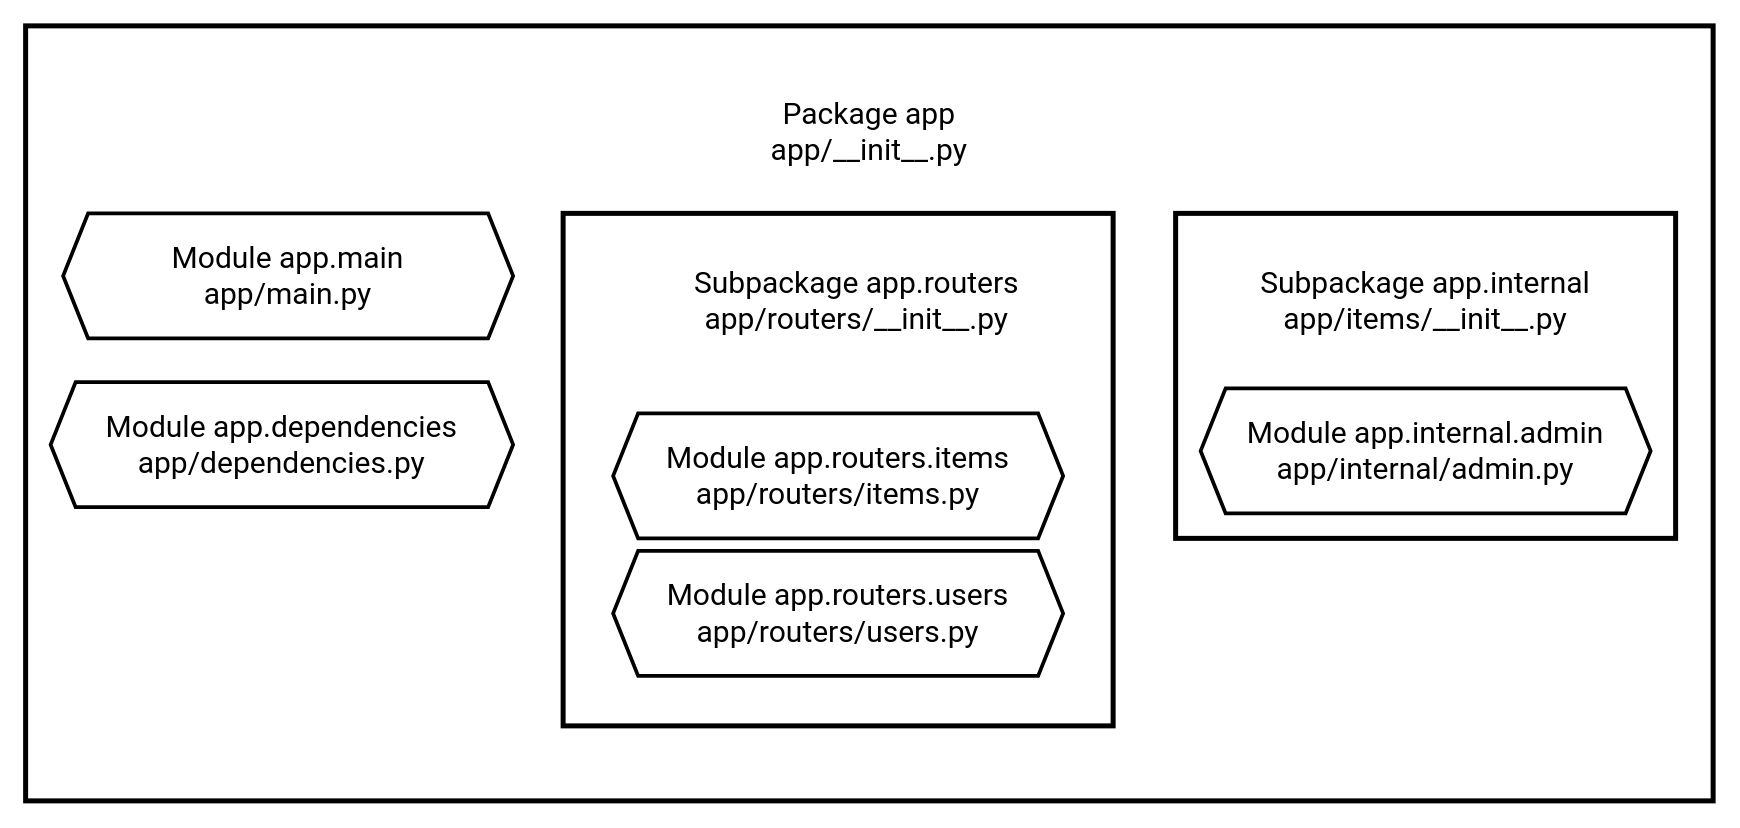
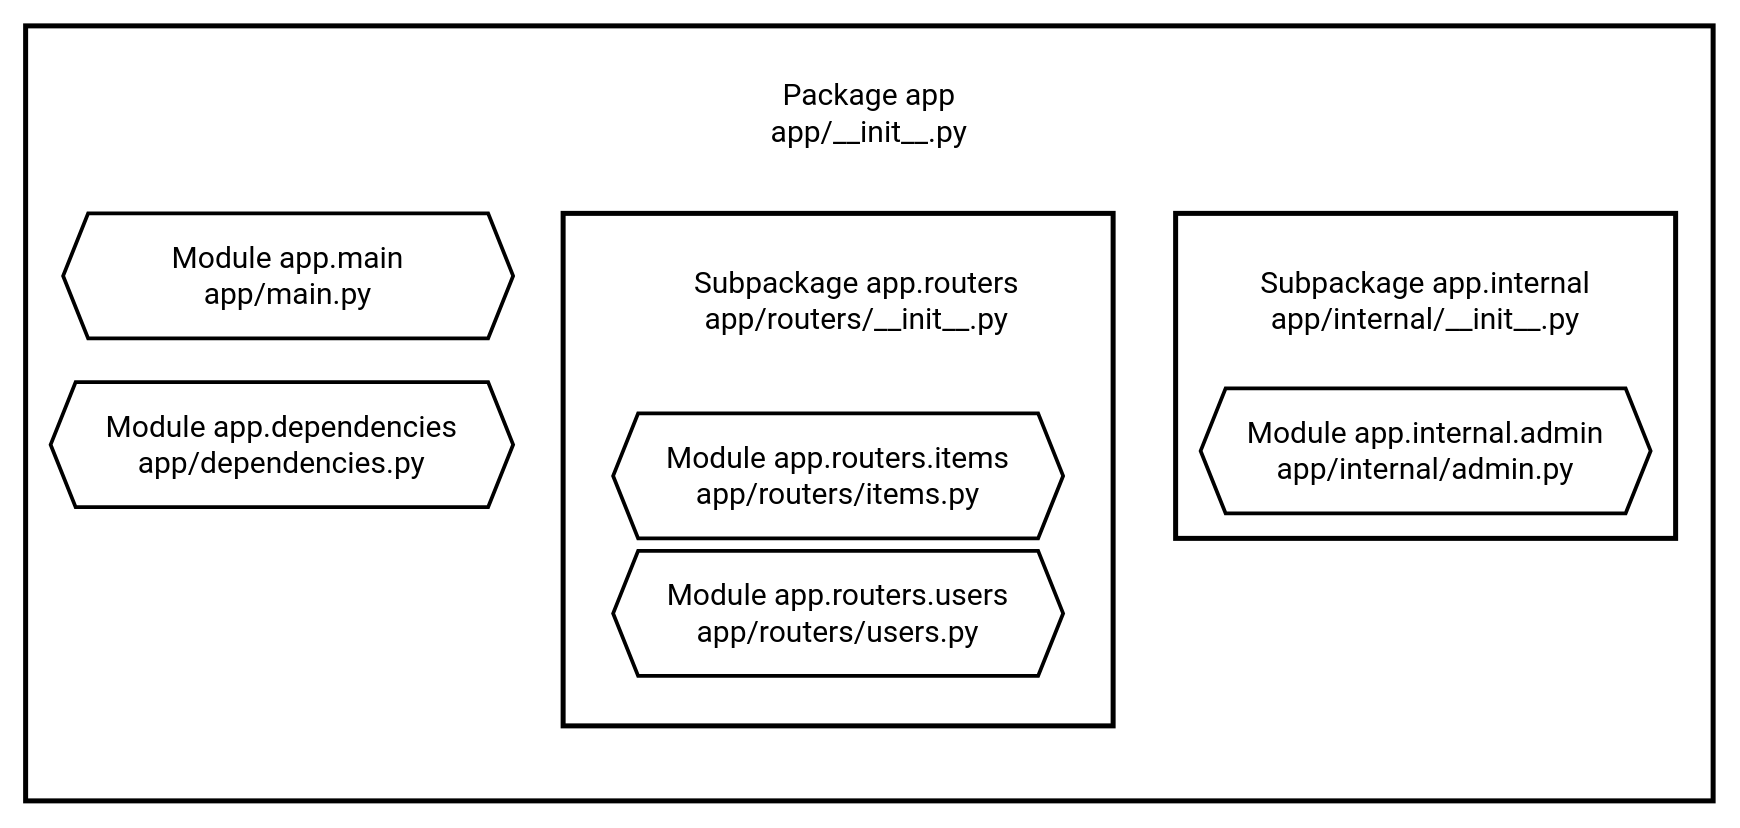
(869, 132) -> (869, 113)
(1426, 301) -> (1426, 301)
